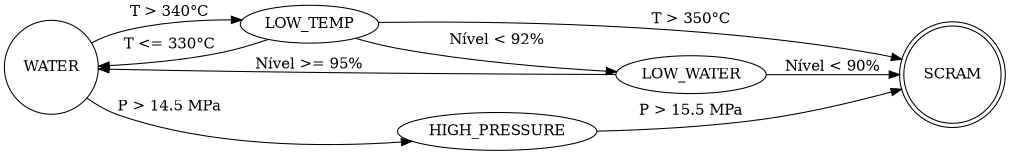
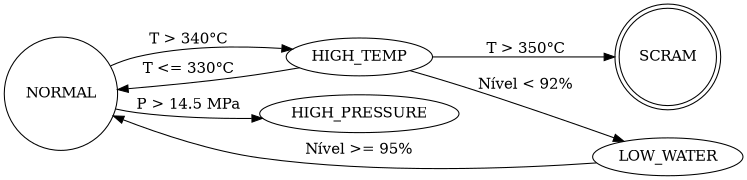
(309, 24) -> (359, 57)
(51, 67) -> (61, 94)
(828, 75) -> none
(745, 121) -> none
